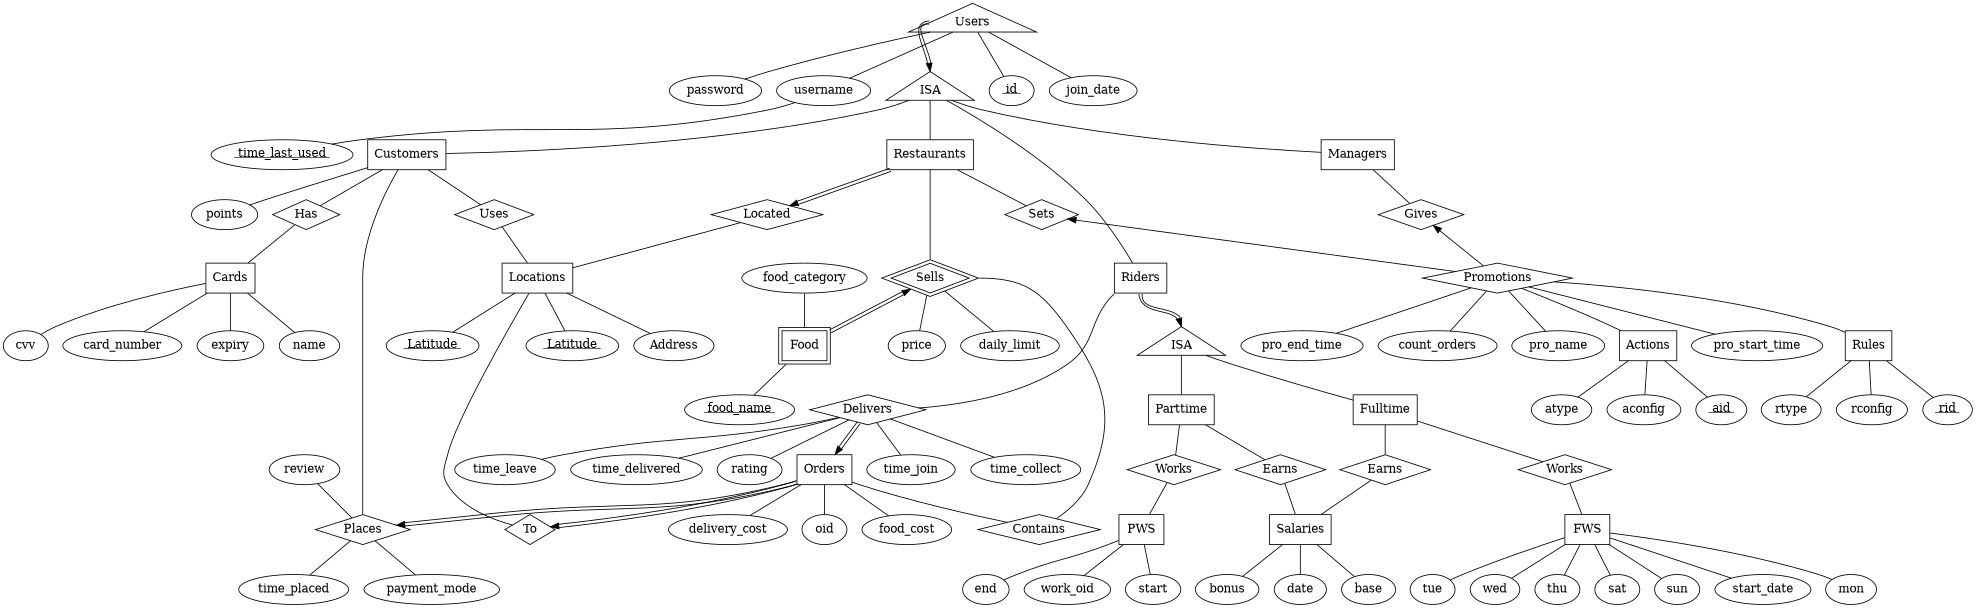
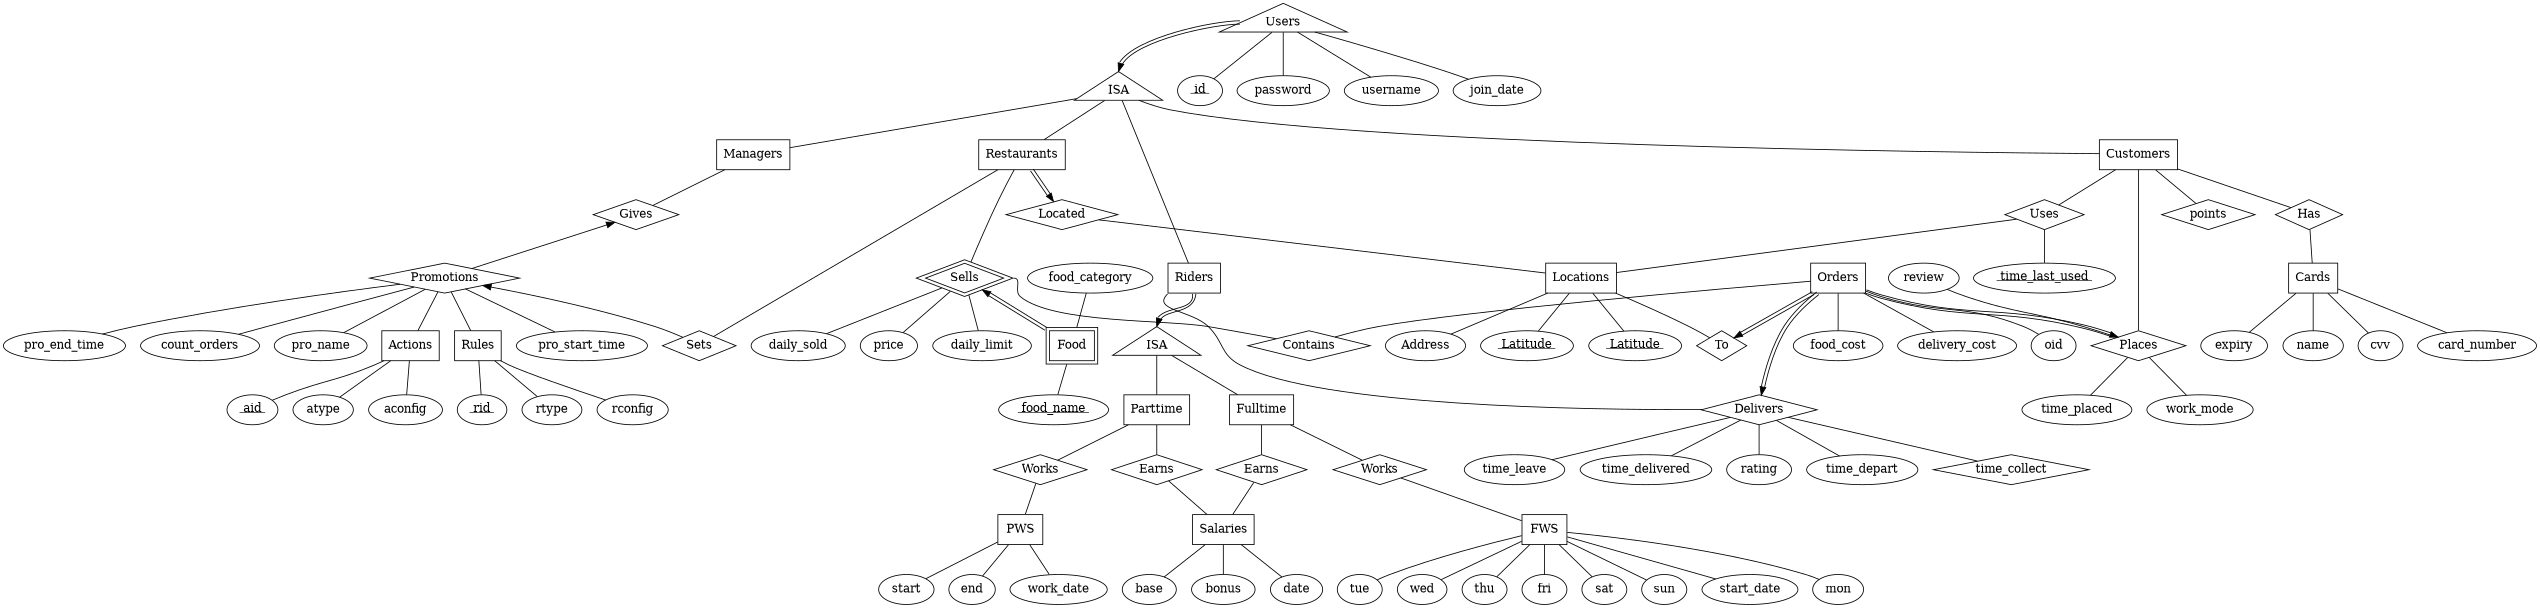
(564, 130) -> (2044, 246)
(225, 215) -> (2208, 215)
(1266, 246) -> (588, 308)
none -> (798, 346)
(849, 435) -> (1781, 335)
(911, 470) -> (1862, 470)
(1026, 470) -> (2011, 470)
(432, 589) -> (2200, 410)
(1067, 589) -> (1059, 589)
none -> (1544, 589)
